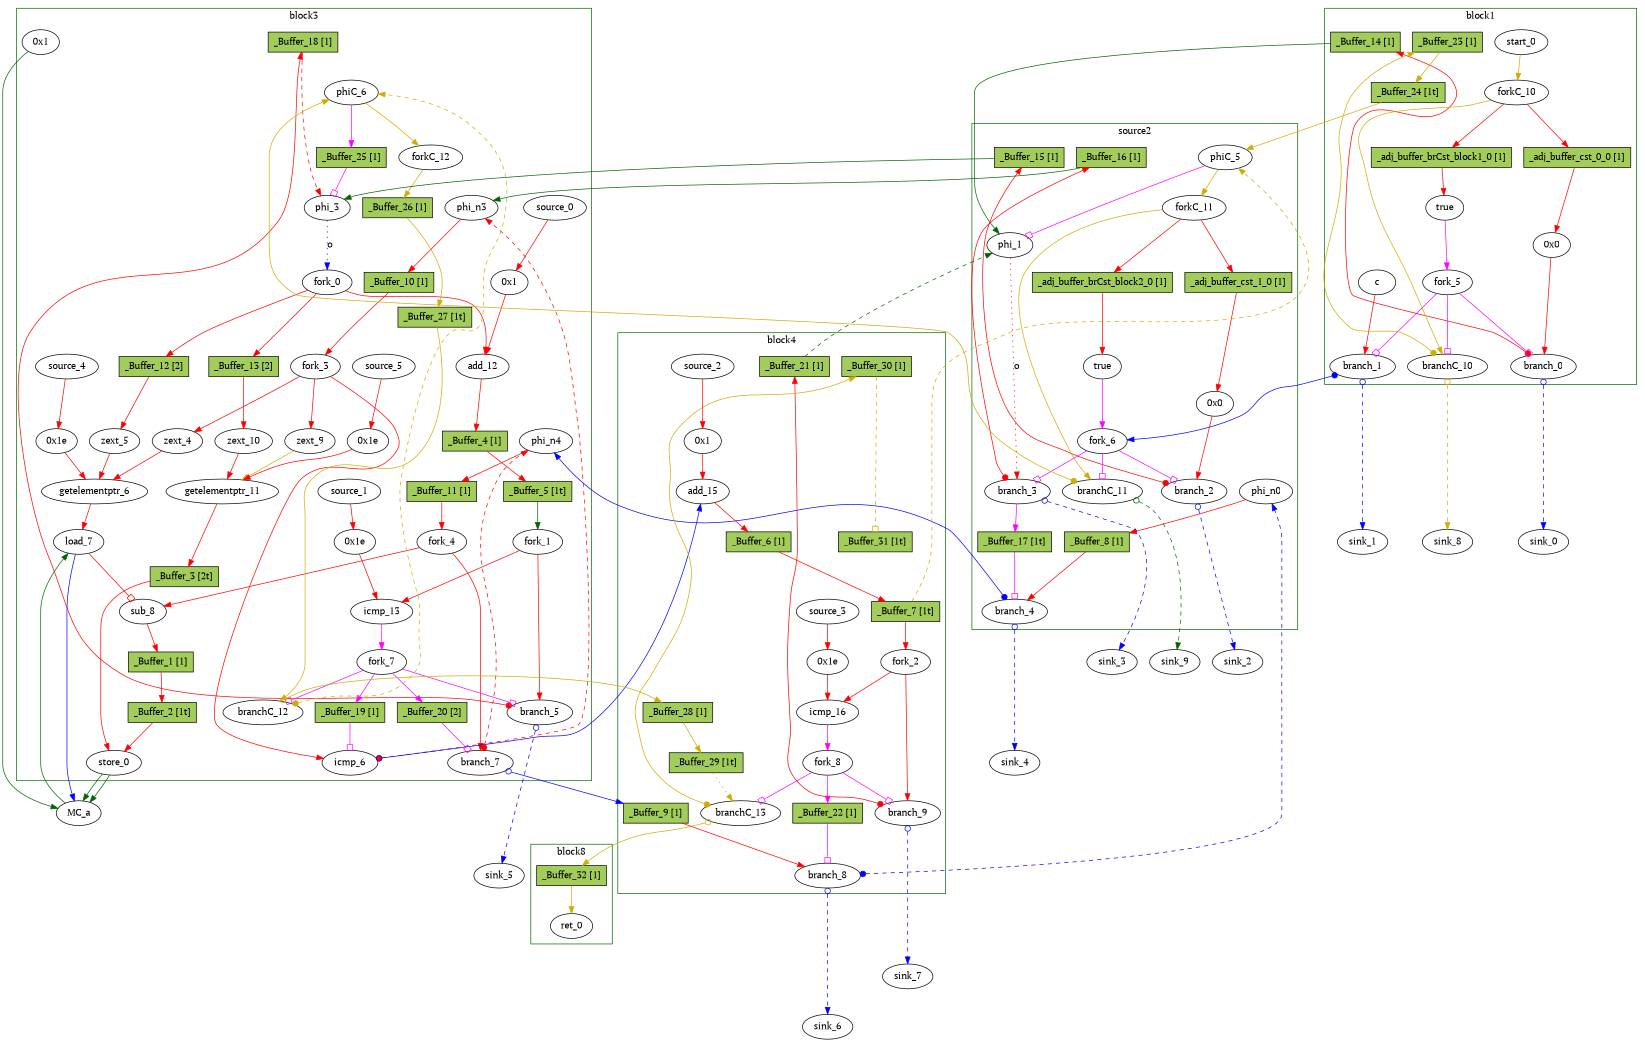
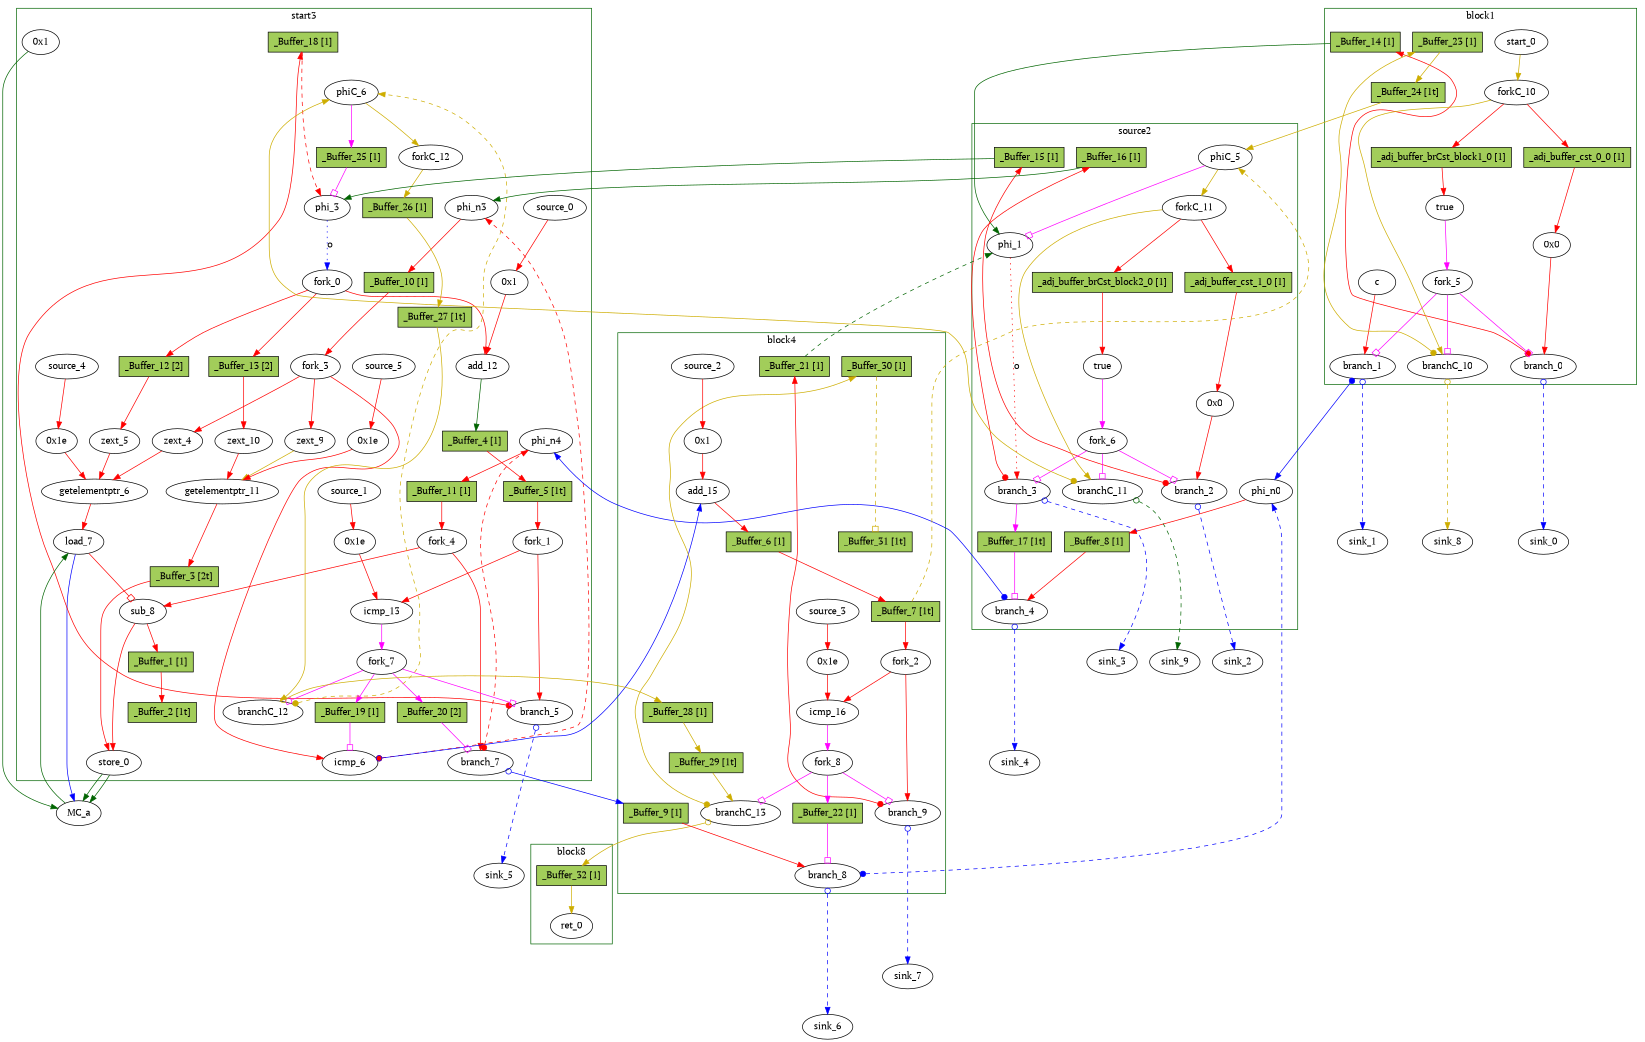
(304, 16) -> (304, 16)
(479, 402) -> (479, 402)
(1237, 417) -> (1315, 429)
(538, 512) -> (538, 512)
(141, 734) -> (116, 682)
(721, 784) -> (721, 784)
